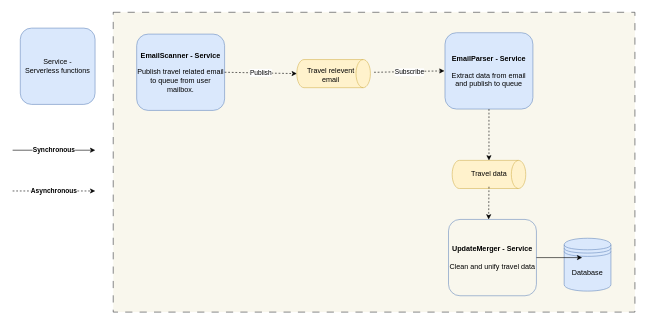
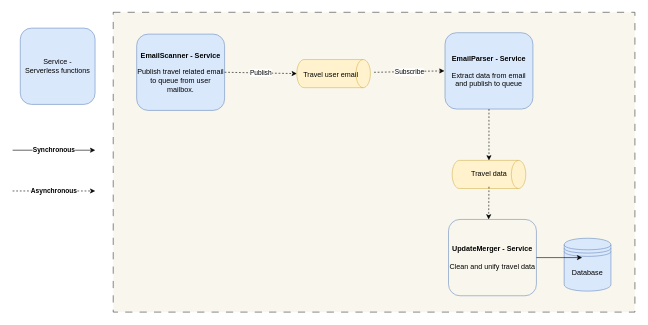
(331, 75) -> (331, 75)
